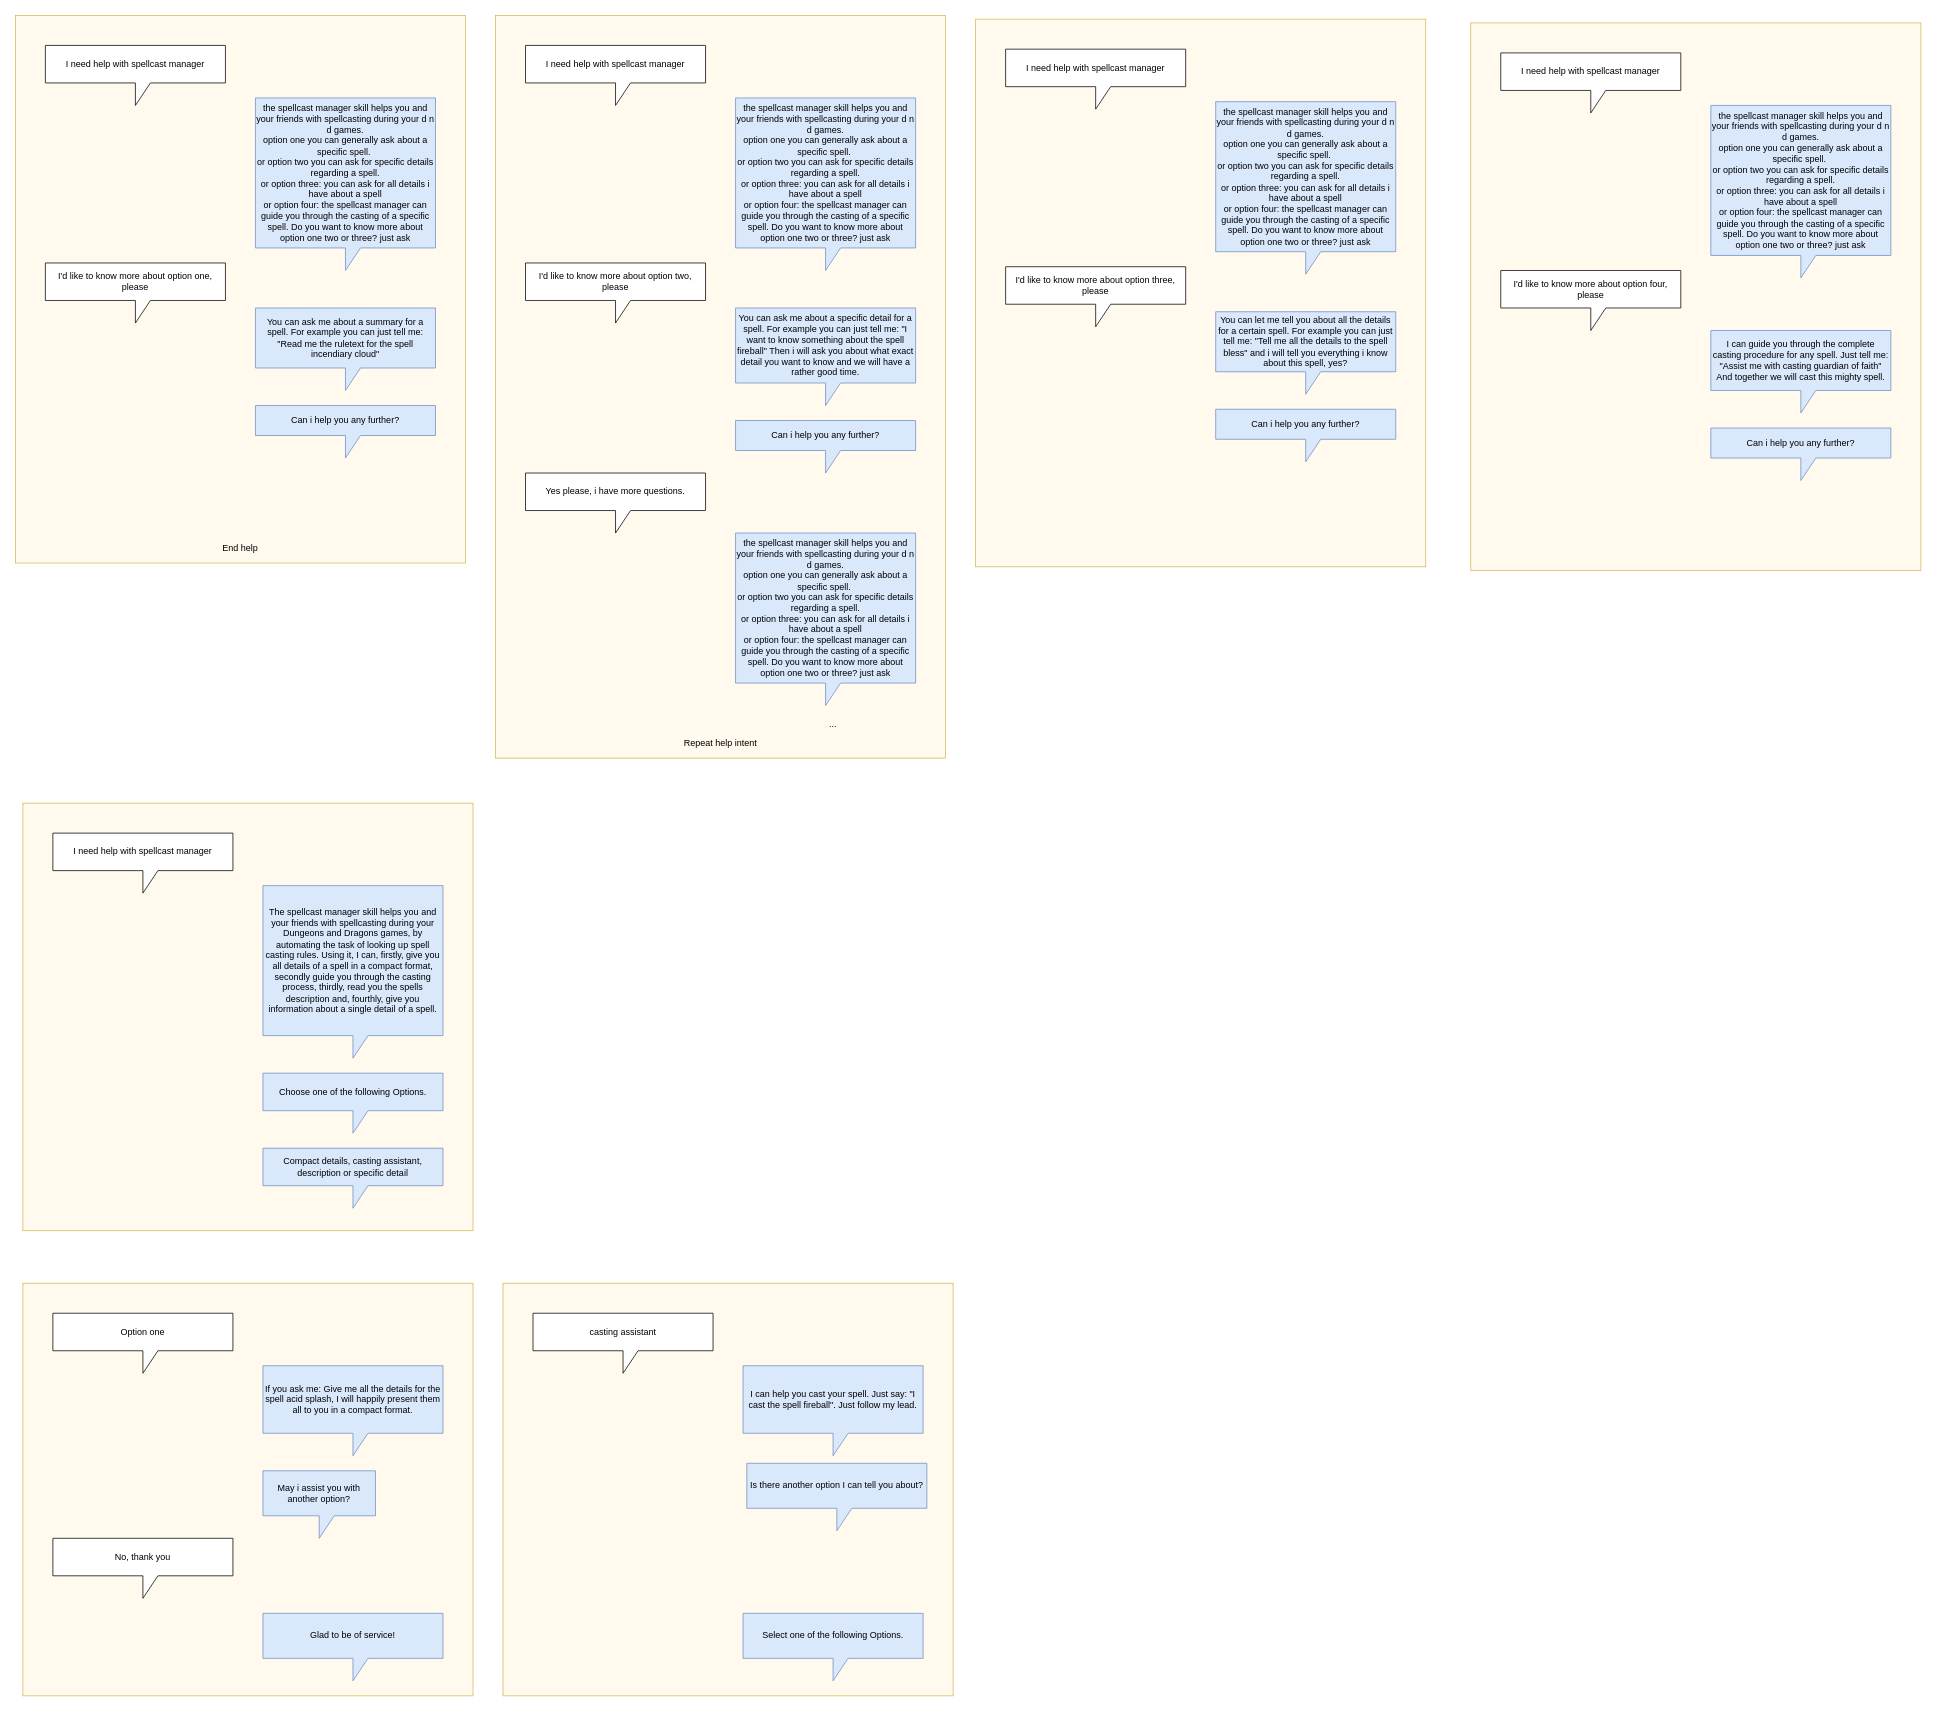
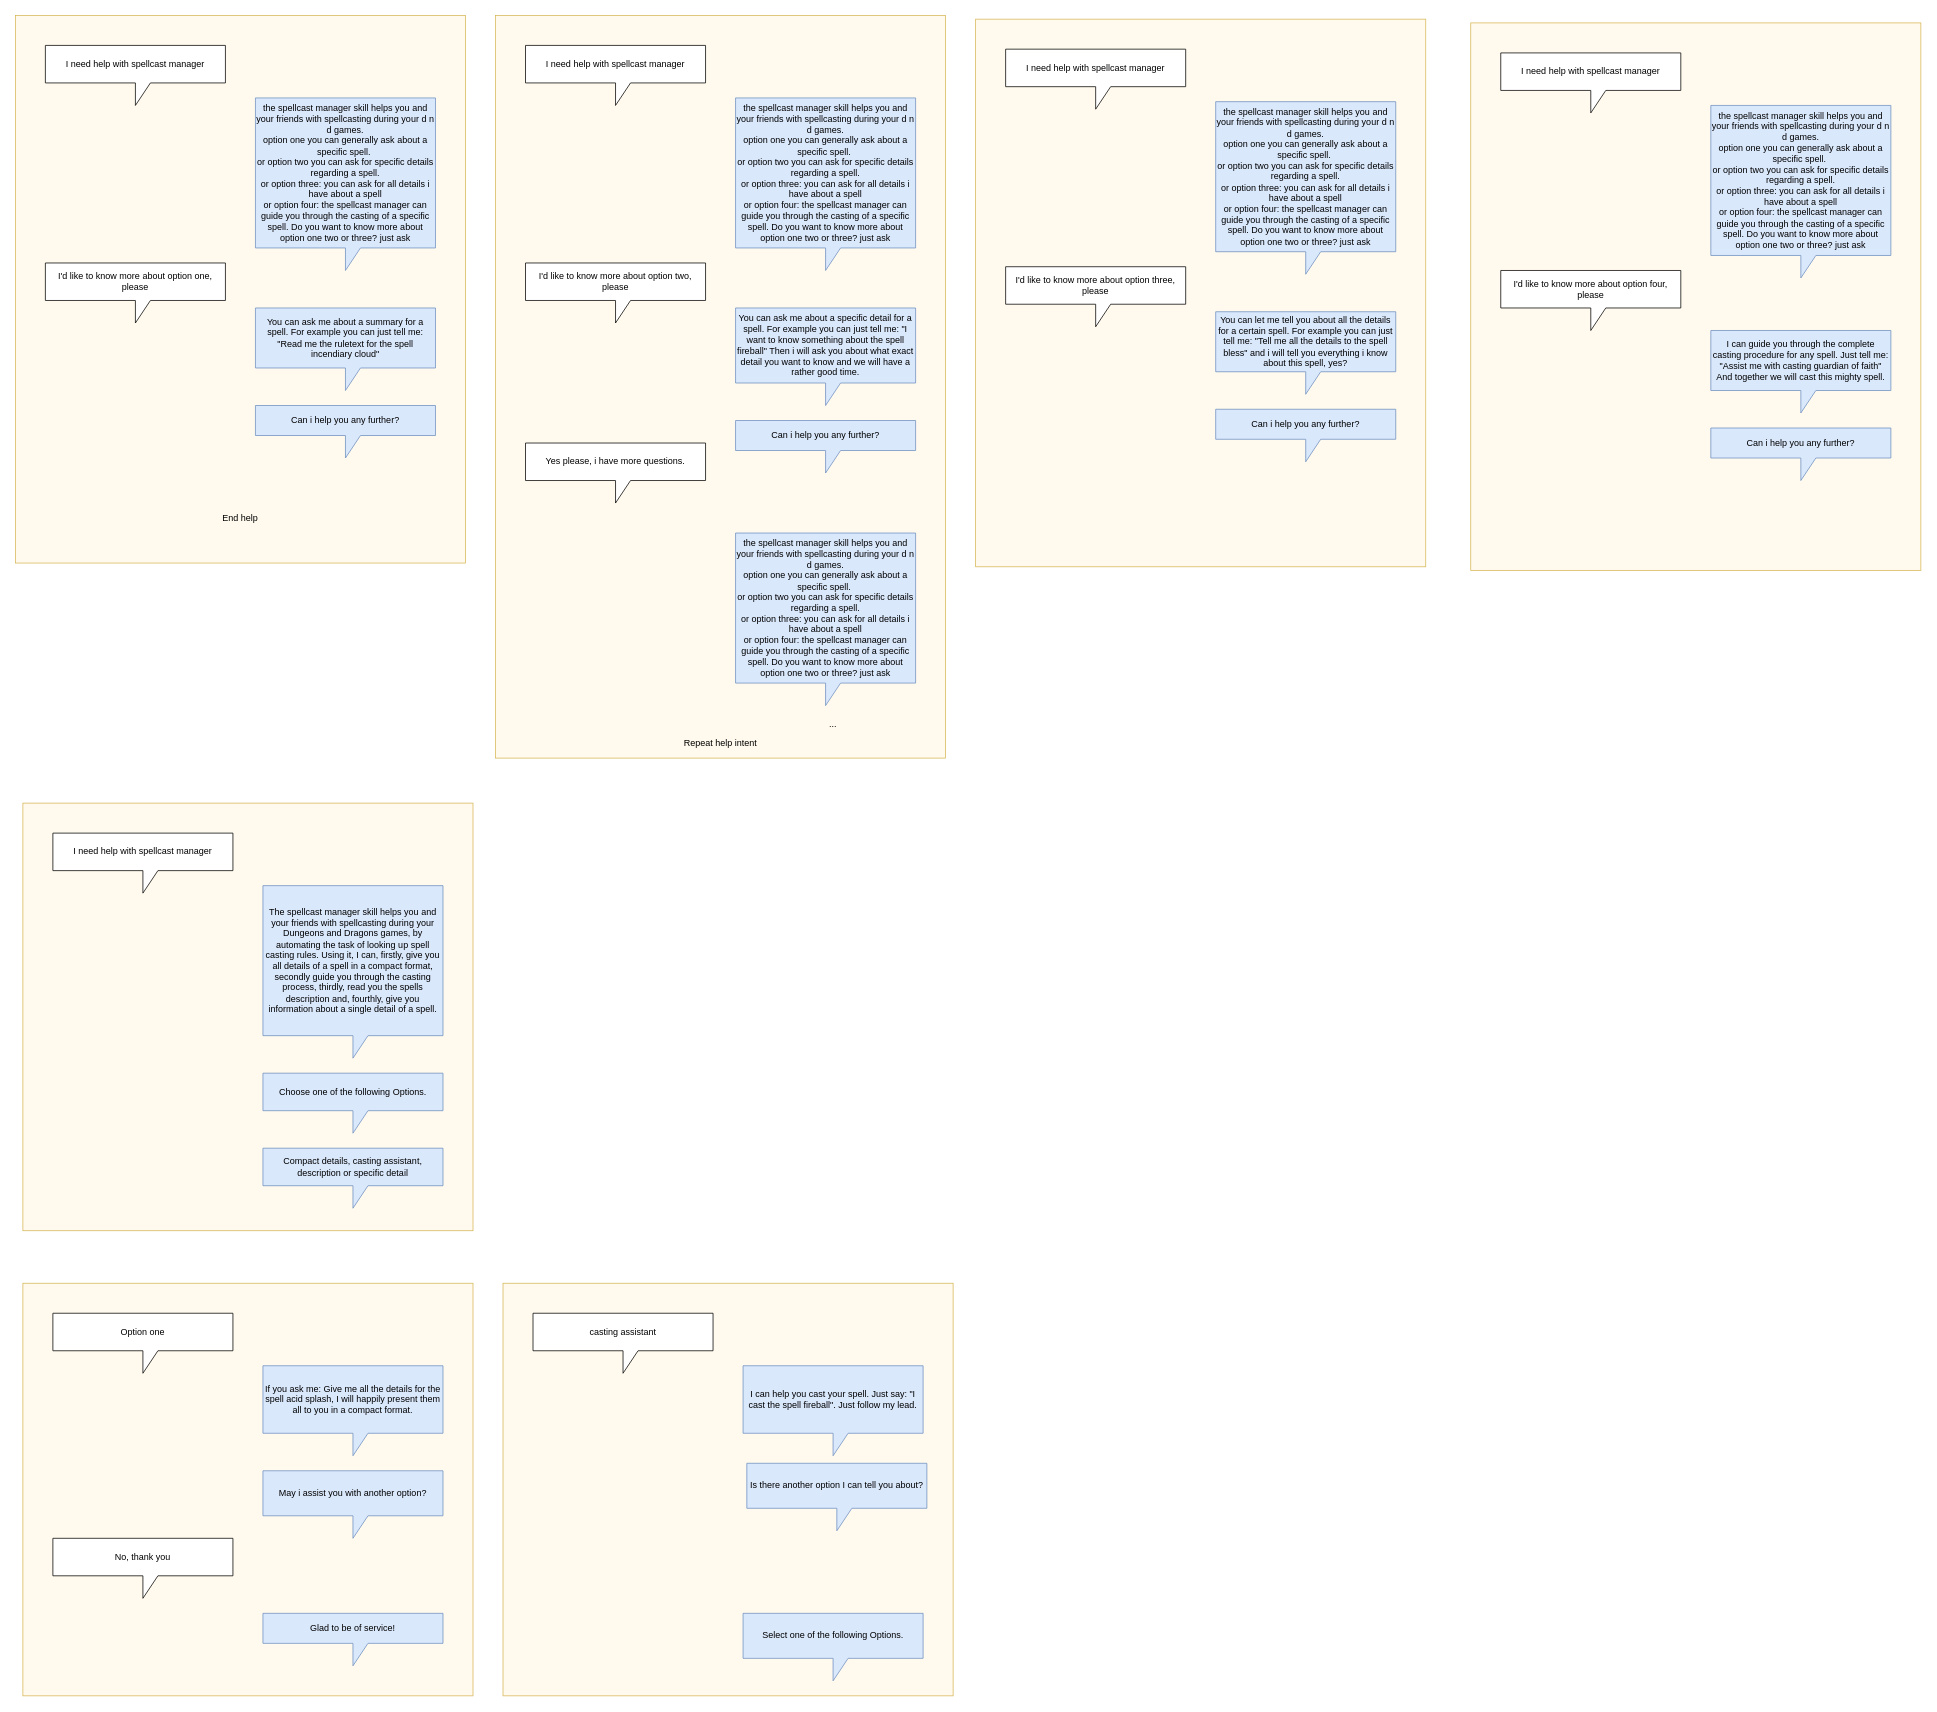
(615, 503) -> (615, 473)
(240, 548) -> (240, 518)
(319, 1504) -> (353, 1504)
(353, 1647) -> (353, 1639)
